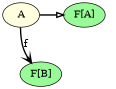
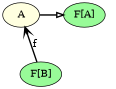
(22, 43) -> (32, 48)
